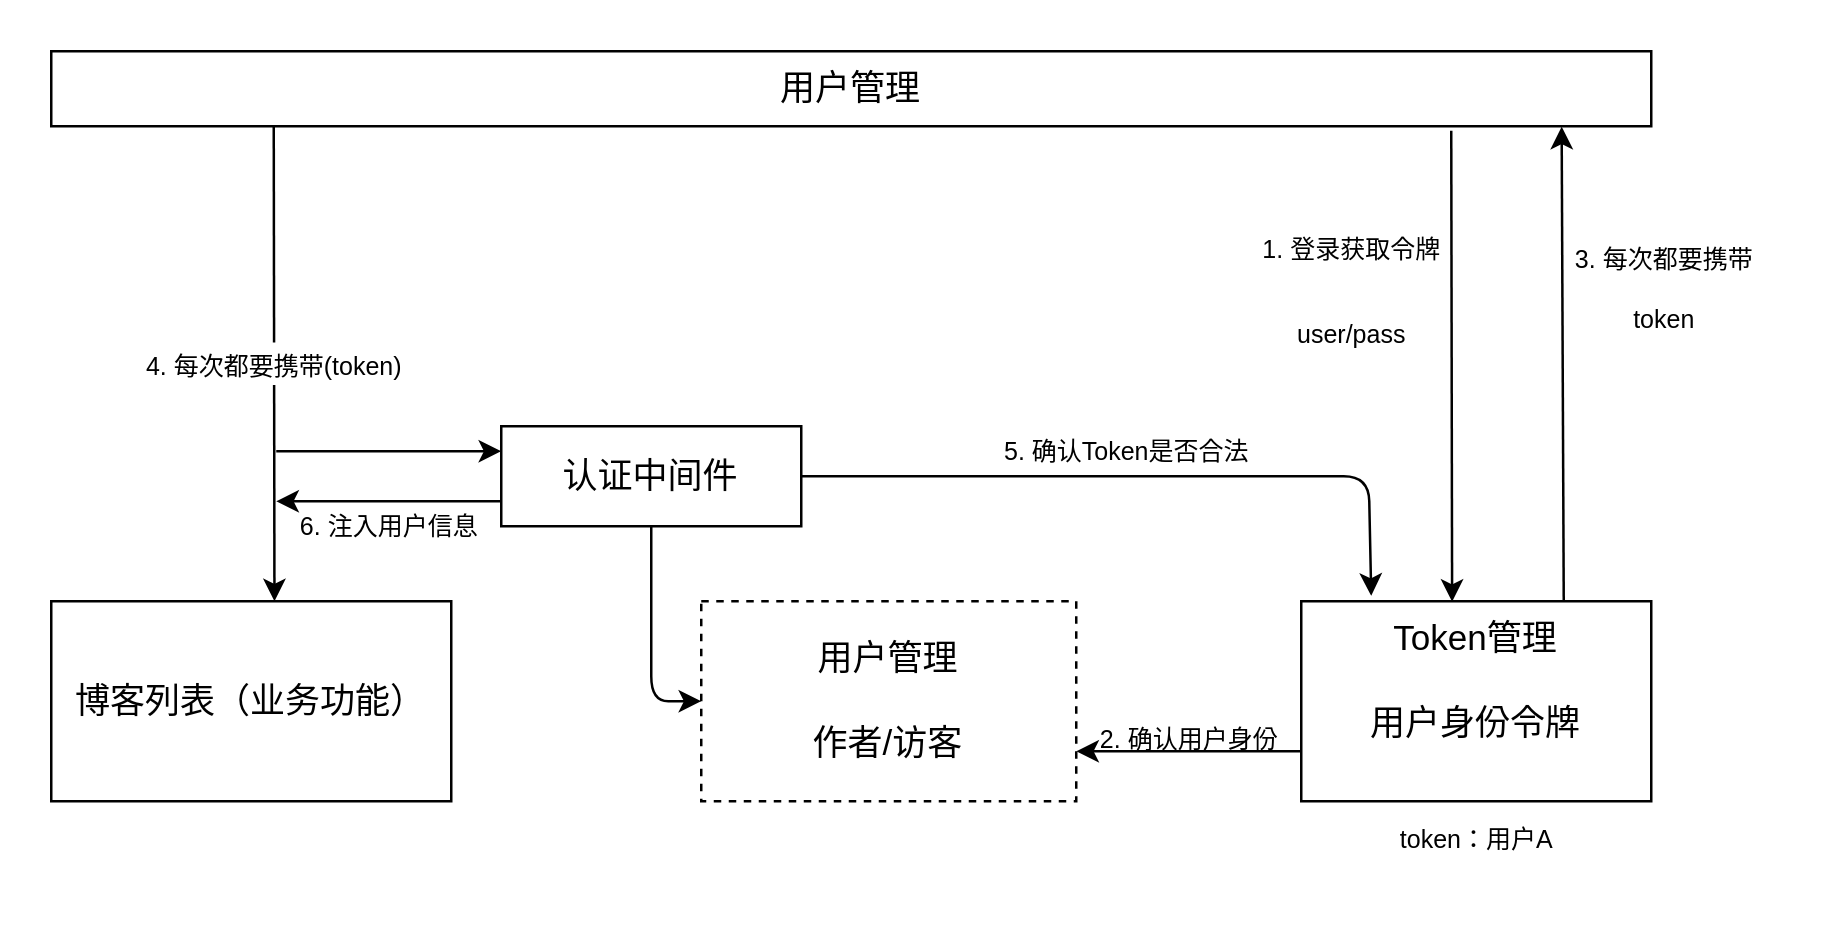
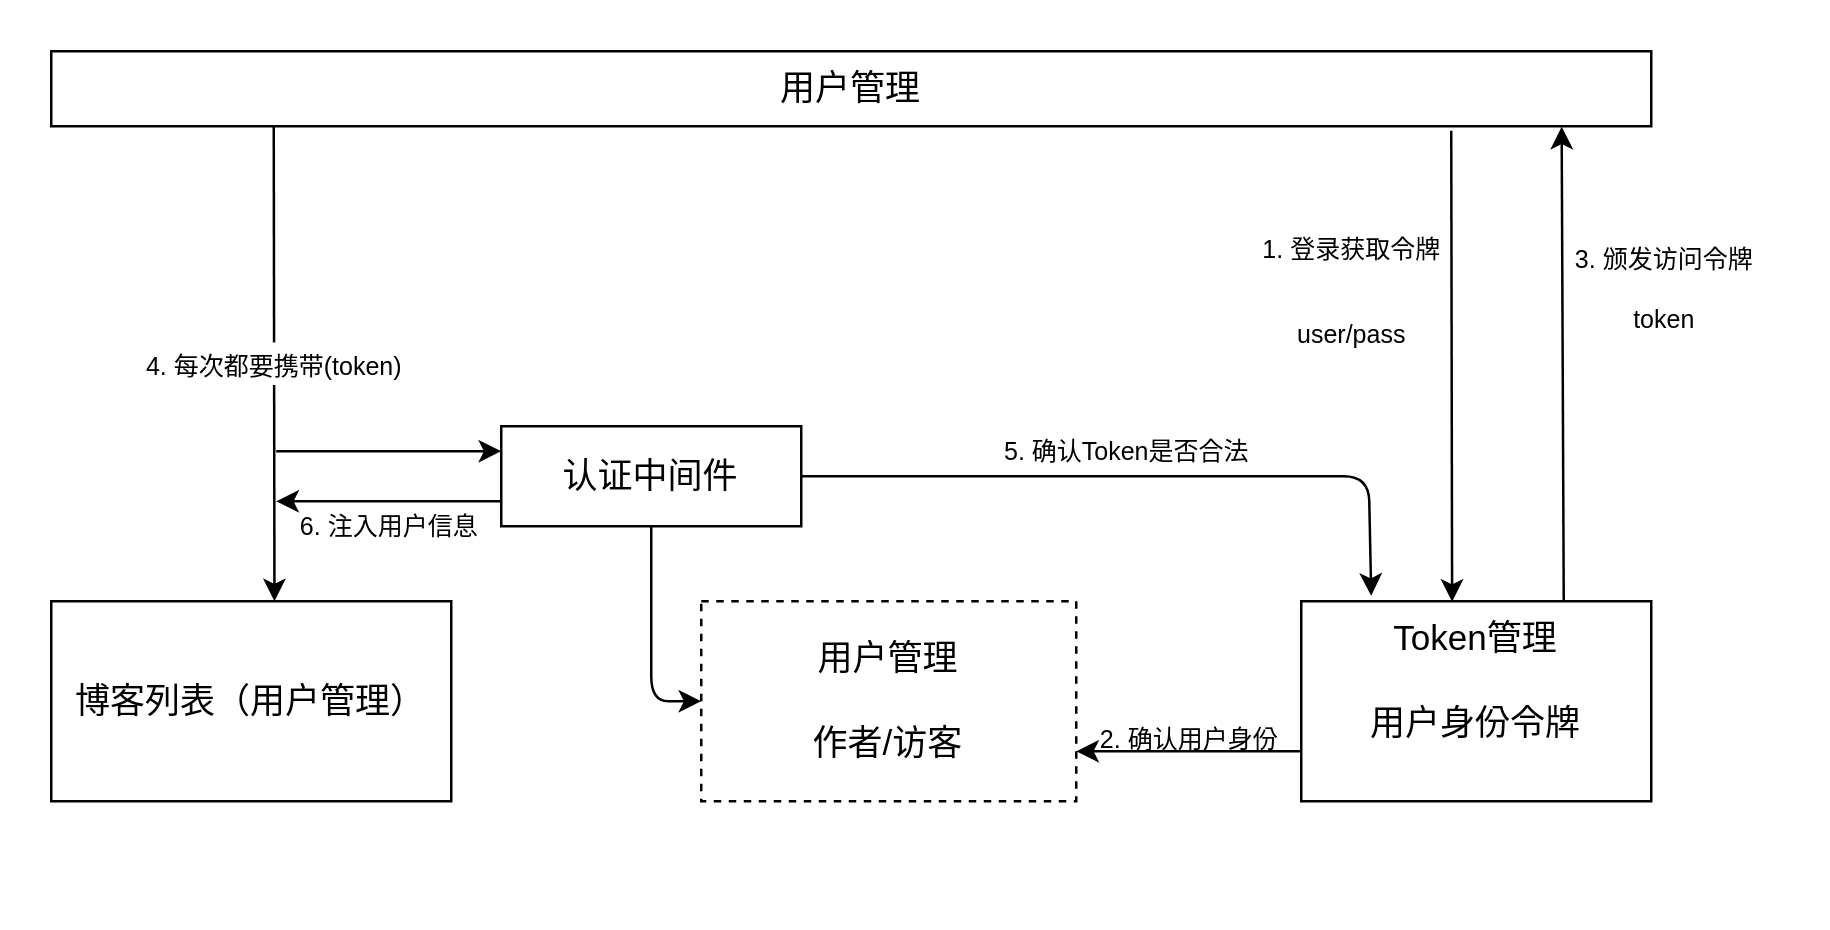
(1665, 289) -> (1665, 289)
(251, 701) -> (251, 701)
(1476, 839) -> none
